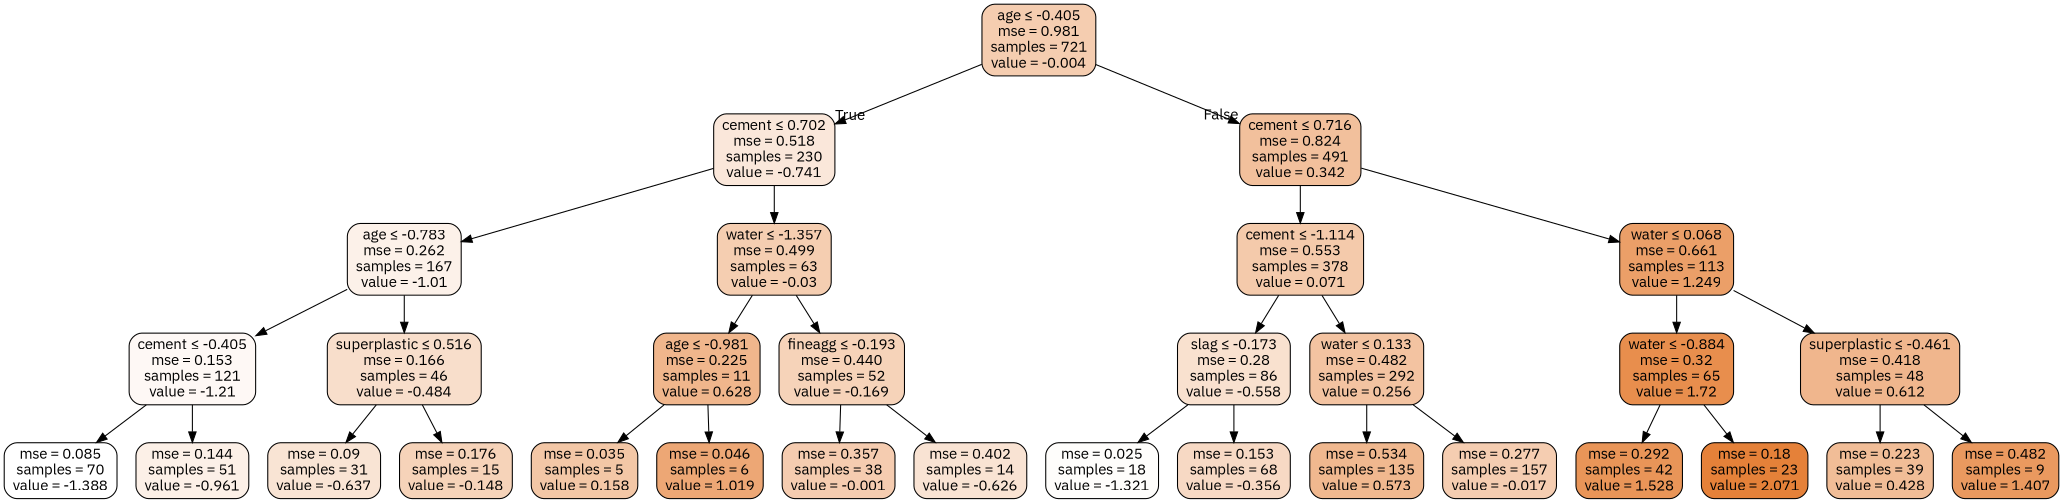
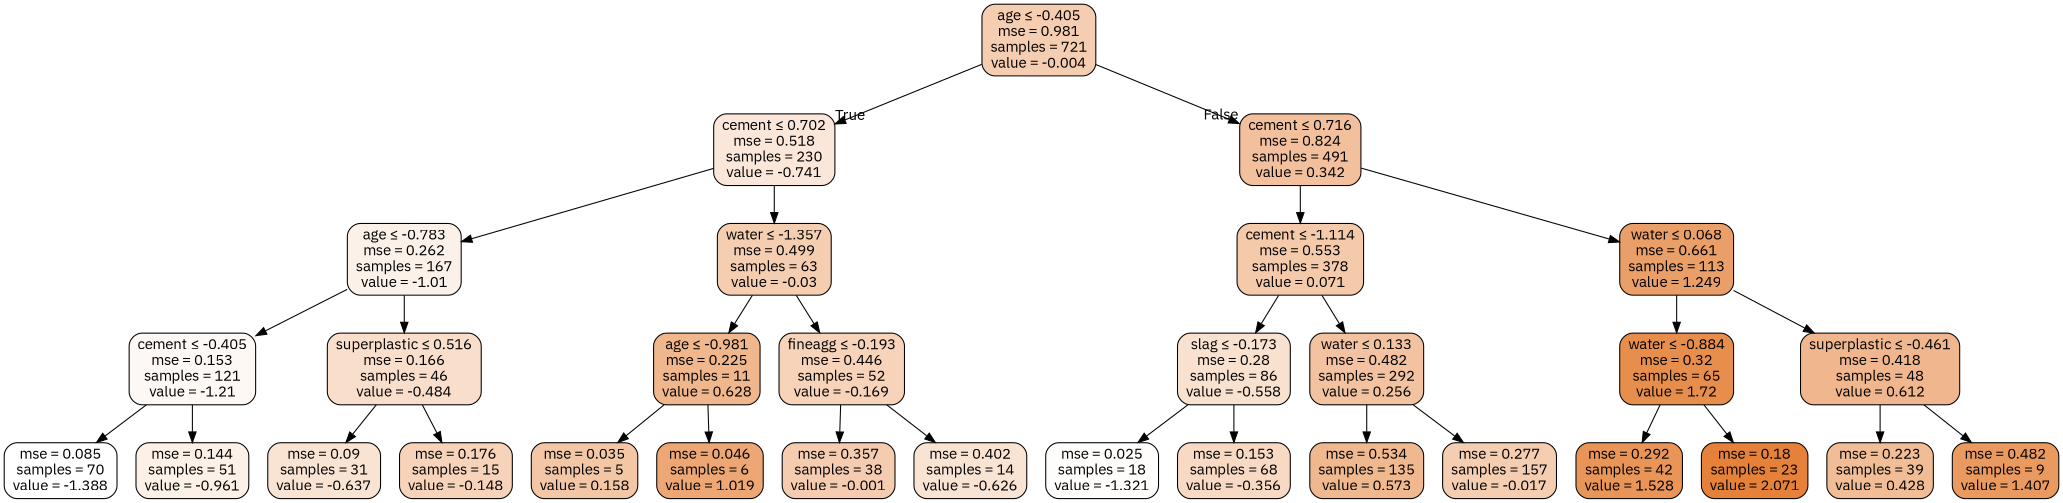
(842, 361) -> (842, 361)
